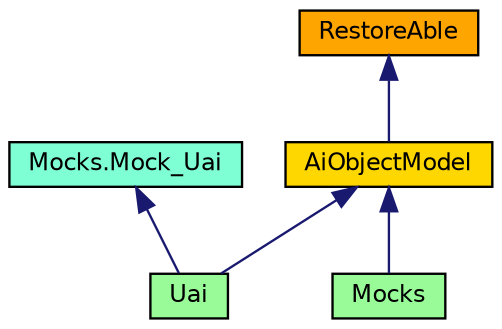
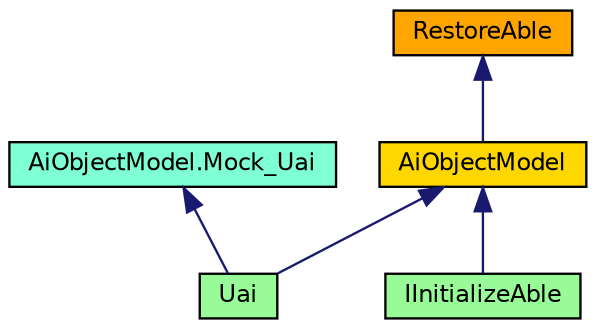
(126, 164) -> (173, 164)
(389, 296) -> (483, 296)
